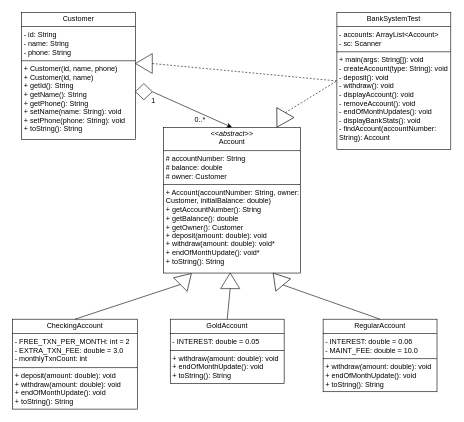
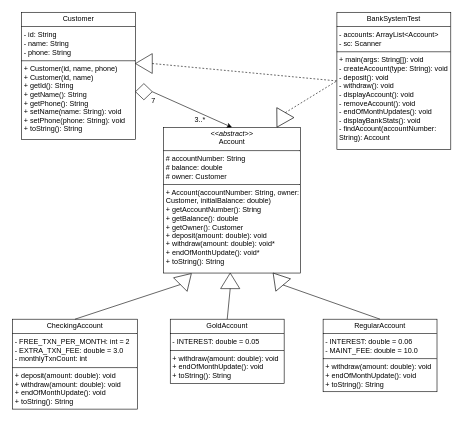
(153, 101) -> (153, 101)
(200, 120) -> (200, 120)
